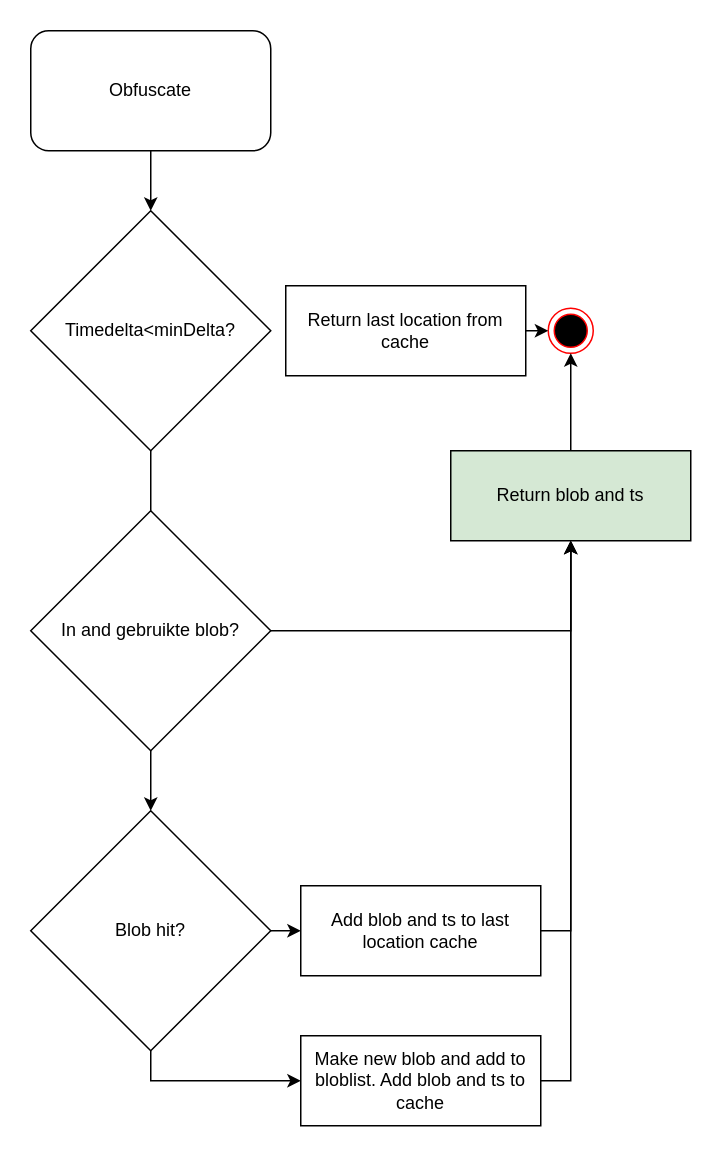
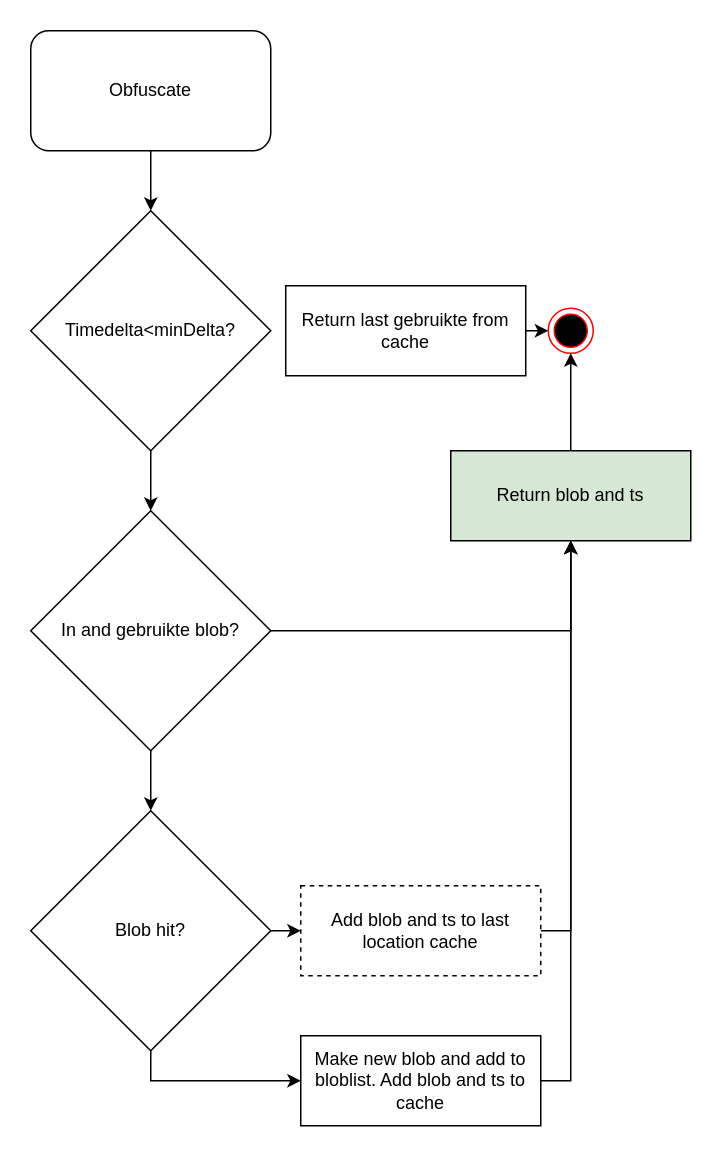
(406, 331) -> (406, 331)
(151, 503) -> (151, 499)
(421, 931) -> (421, 931)
